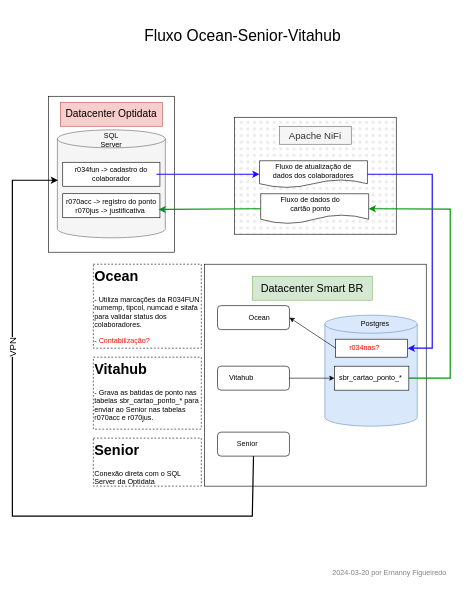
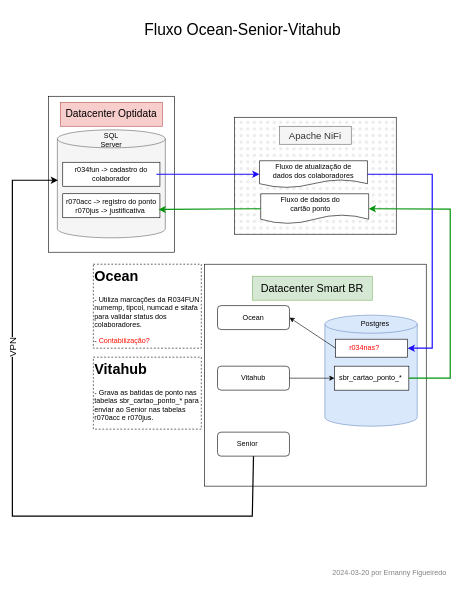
(243, 36) -> (243, 30)
(260, 318) -> (254, 318)
(242, 378) -> (254, 378)
(147, 462) -> none
